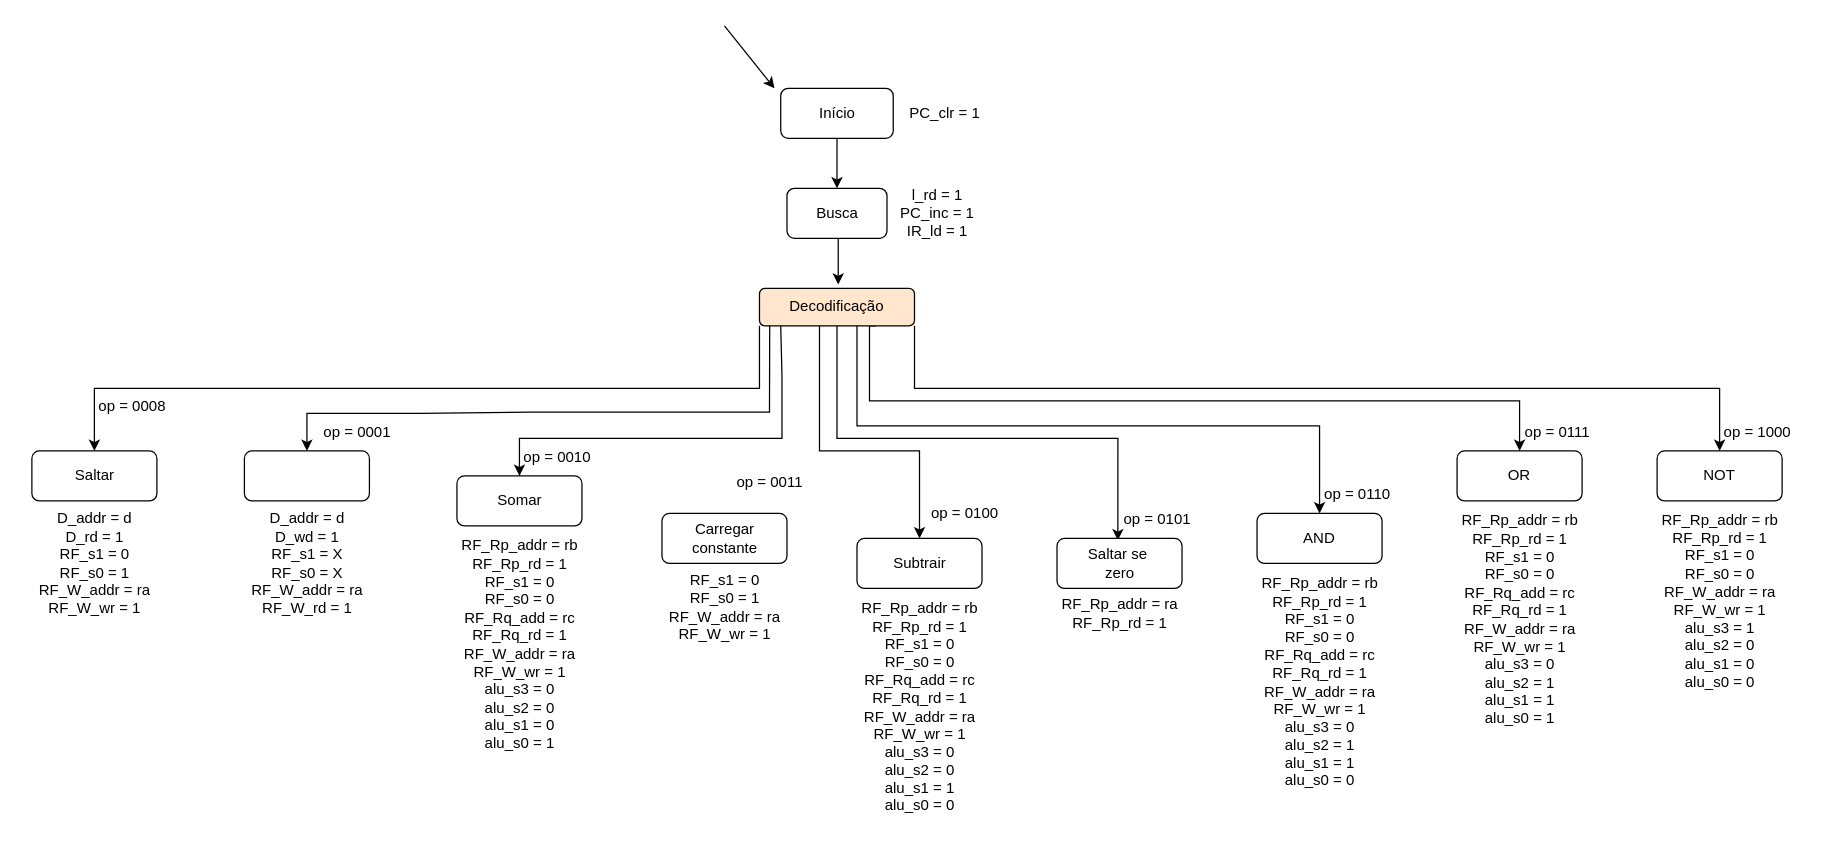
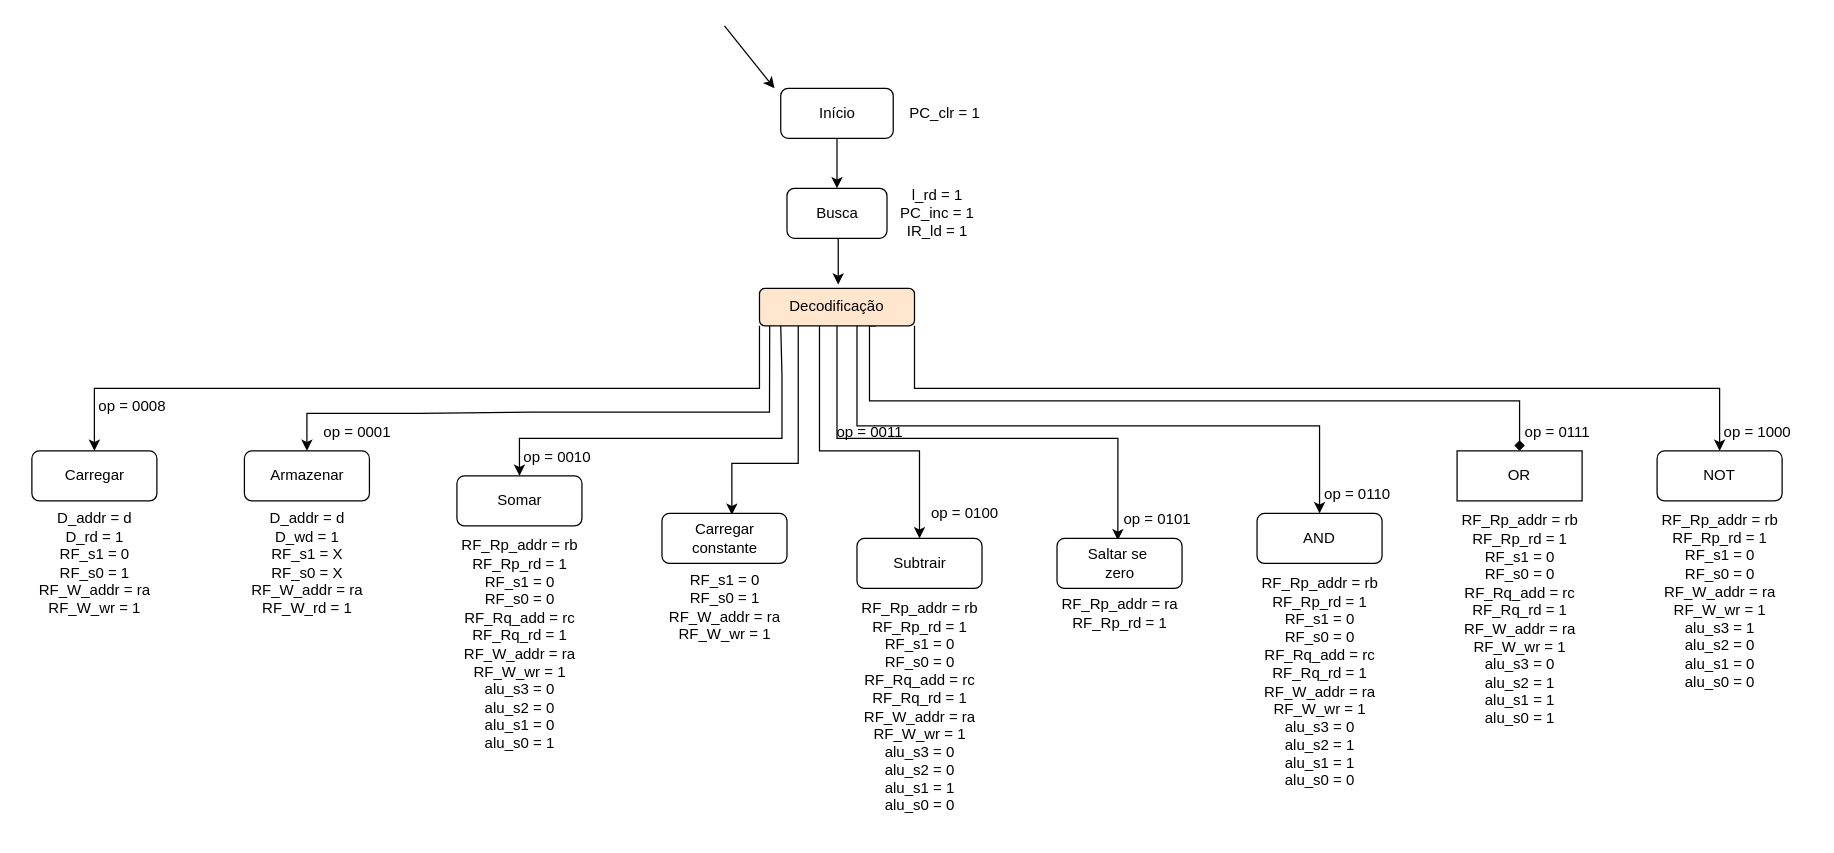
(1519, 441) -> (1519, 440)
none -> (798, 449)
(95, 476) -> (95, 476)
none -> (307, 476)
(1519, 476) -> (1519, 476)
(769, 482) -> (869, 432)
